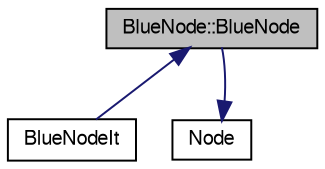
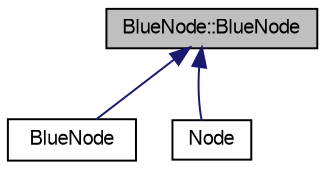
(225, 74) -> (199, 94)
(72, 140) -> (72, 140)
